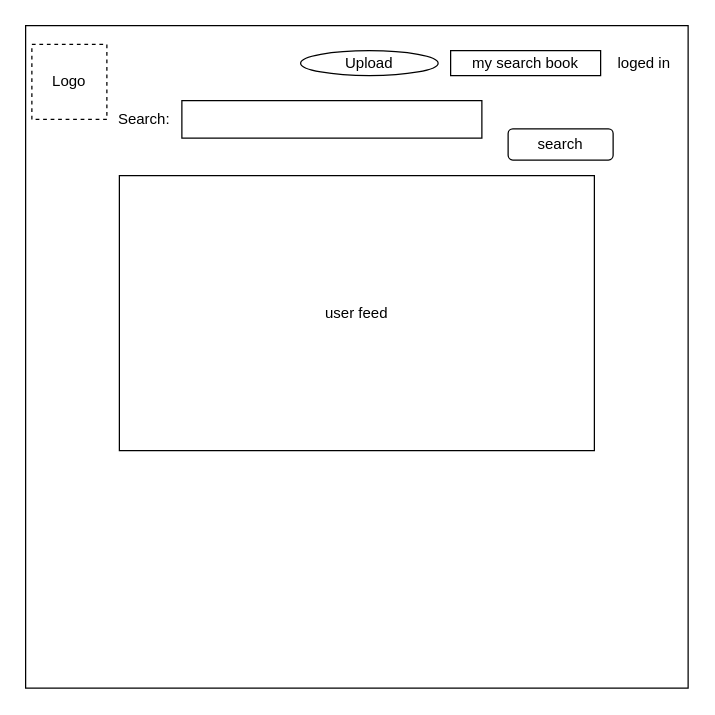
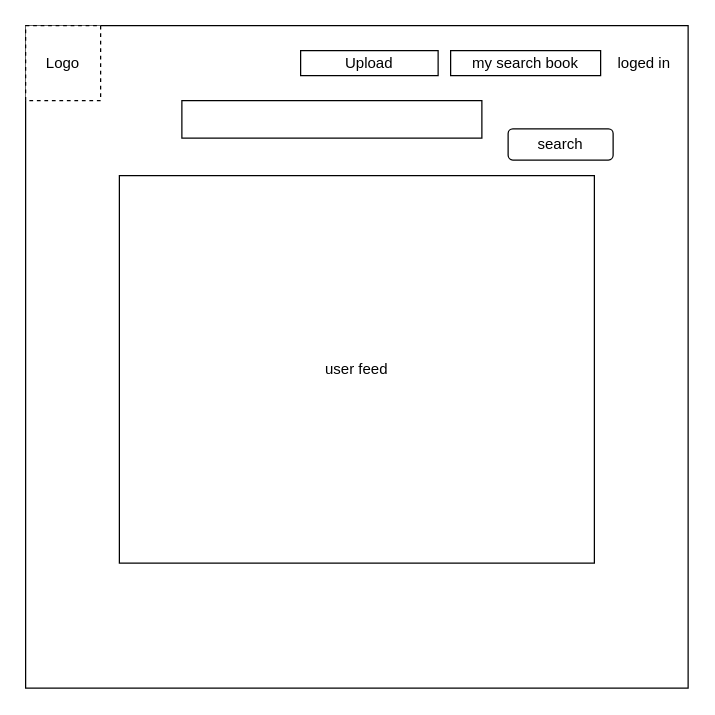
(369, 63) -> (369, 63)
(69, 82) -> (63, 63)
(144, 119) -> none
(357, 313) -> (357, 369)
